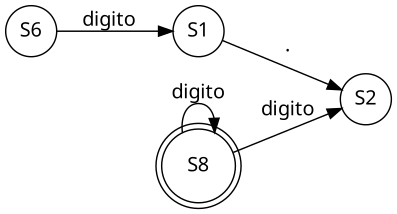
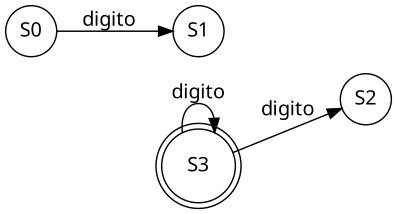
(31, 31) -> (31, 31)
(276, 63) -> none
(199, 166) -> (199, 166)
